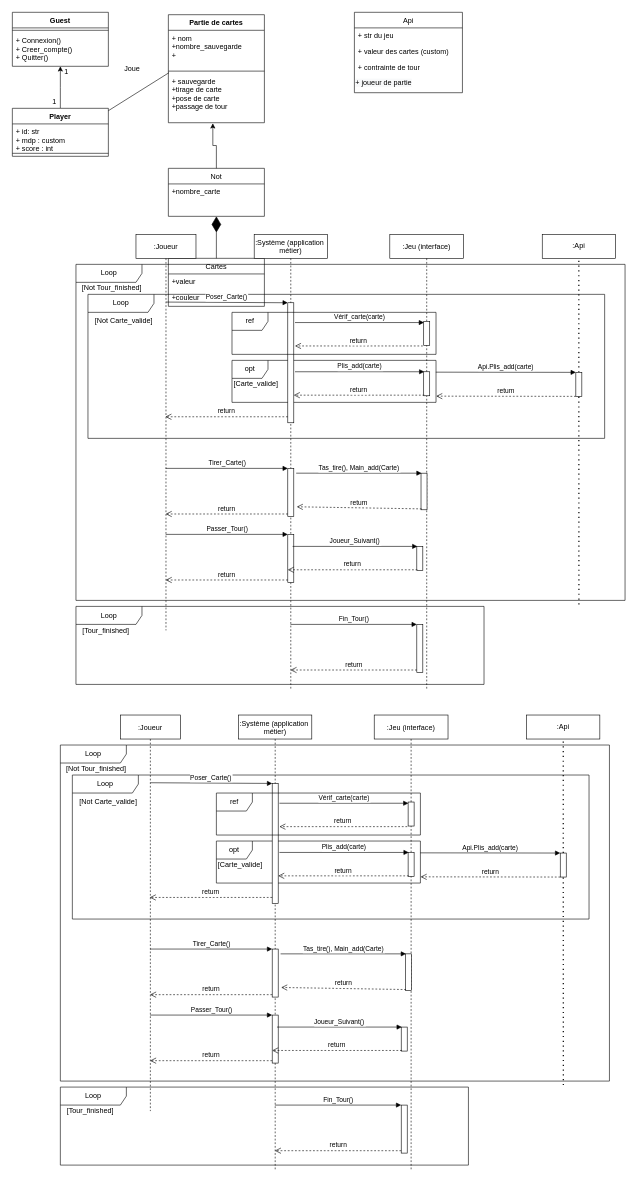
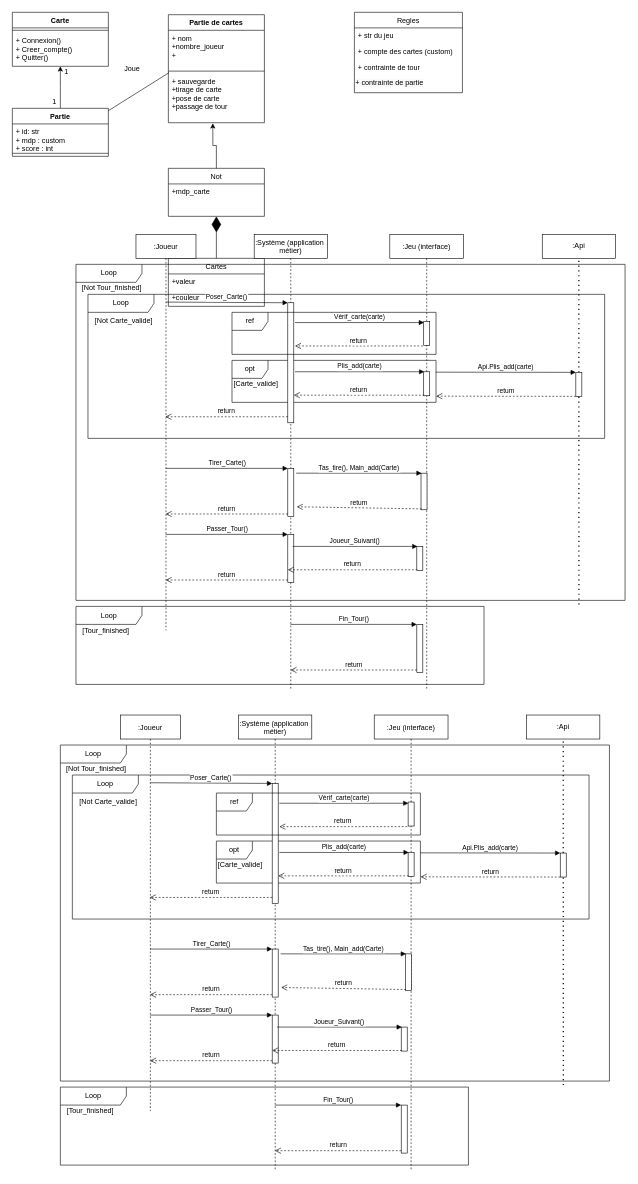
(60, 20) -> (60, 20)
(408, 20) -> (408, 20)
(181, 38) -> (181, 38)
(409, 52) -> (410, 52)
(388, 83) -> (395, 83)
(60, 116) -> (60, 116)
(198, 192) -> (192, 192)
